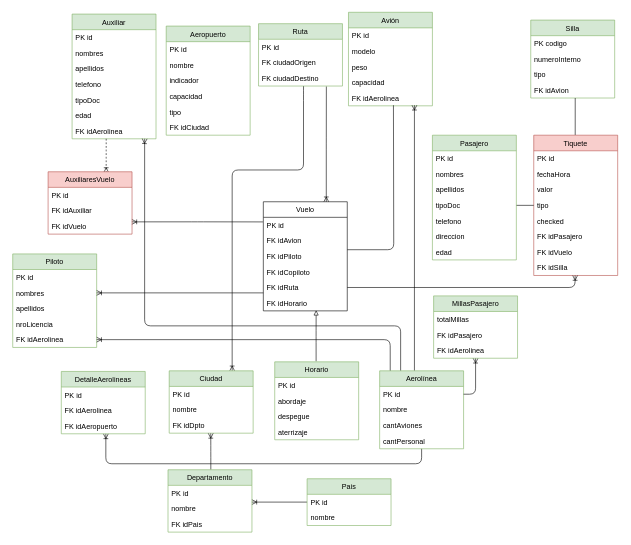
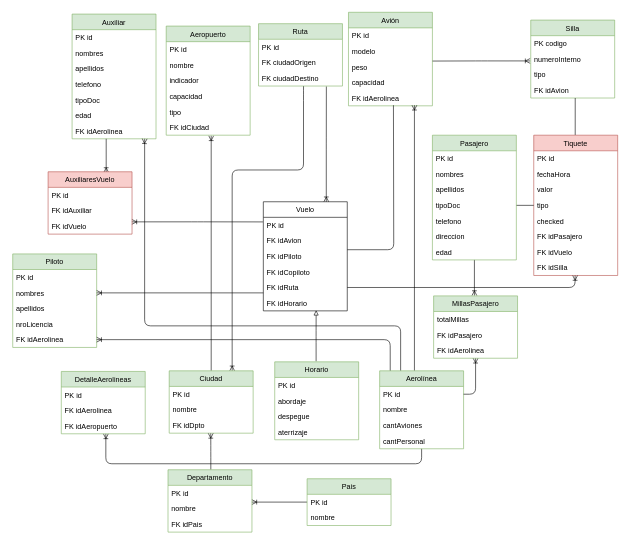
none -> (525, 61)
none -> (211, 140)
(106, 155) -> (106, 155)
none -> (474, 278)
